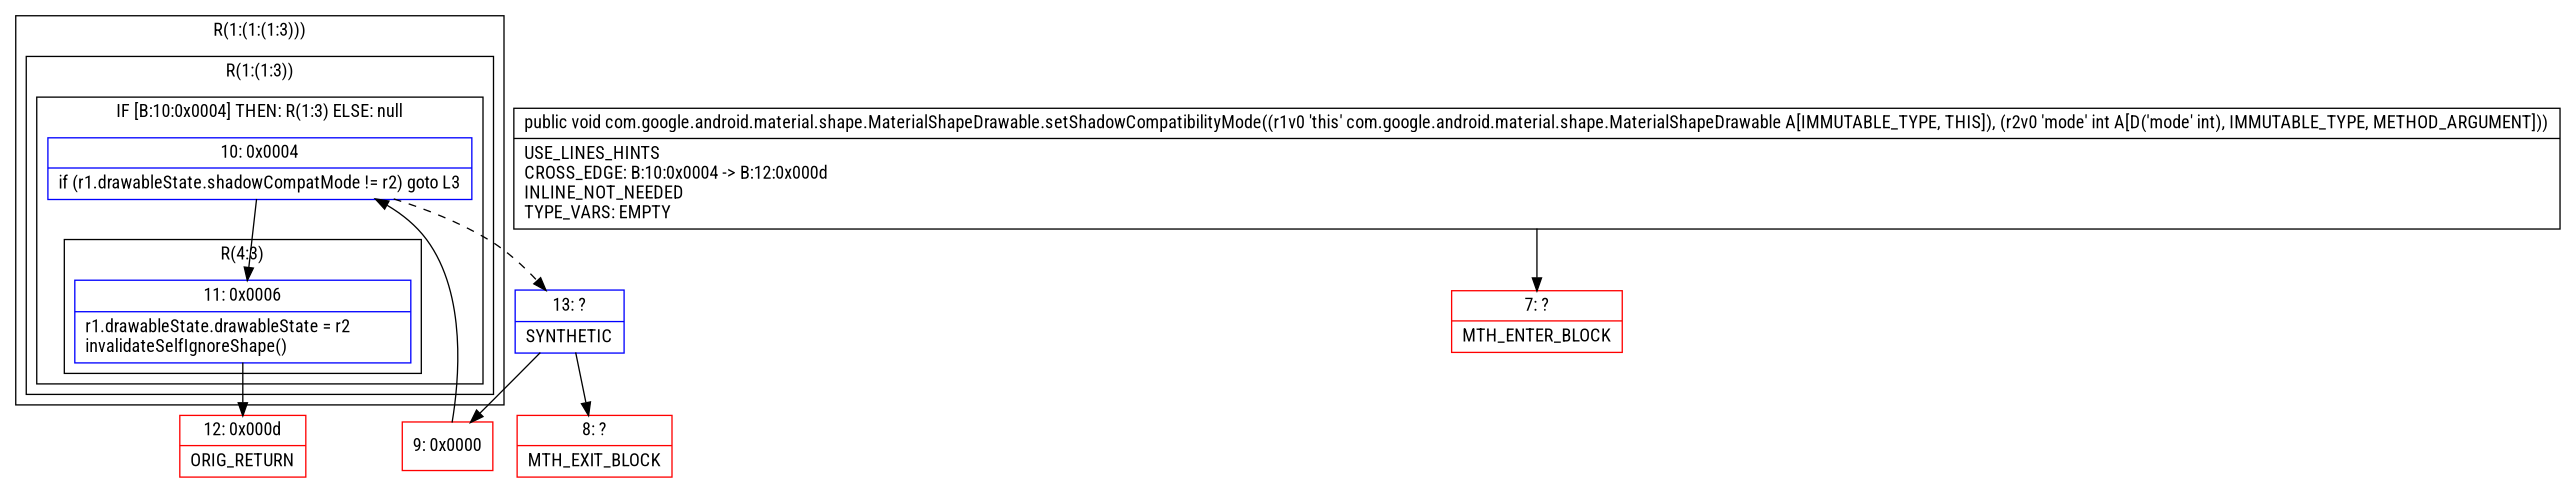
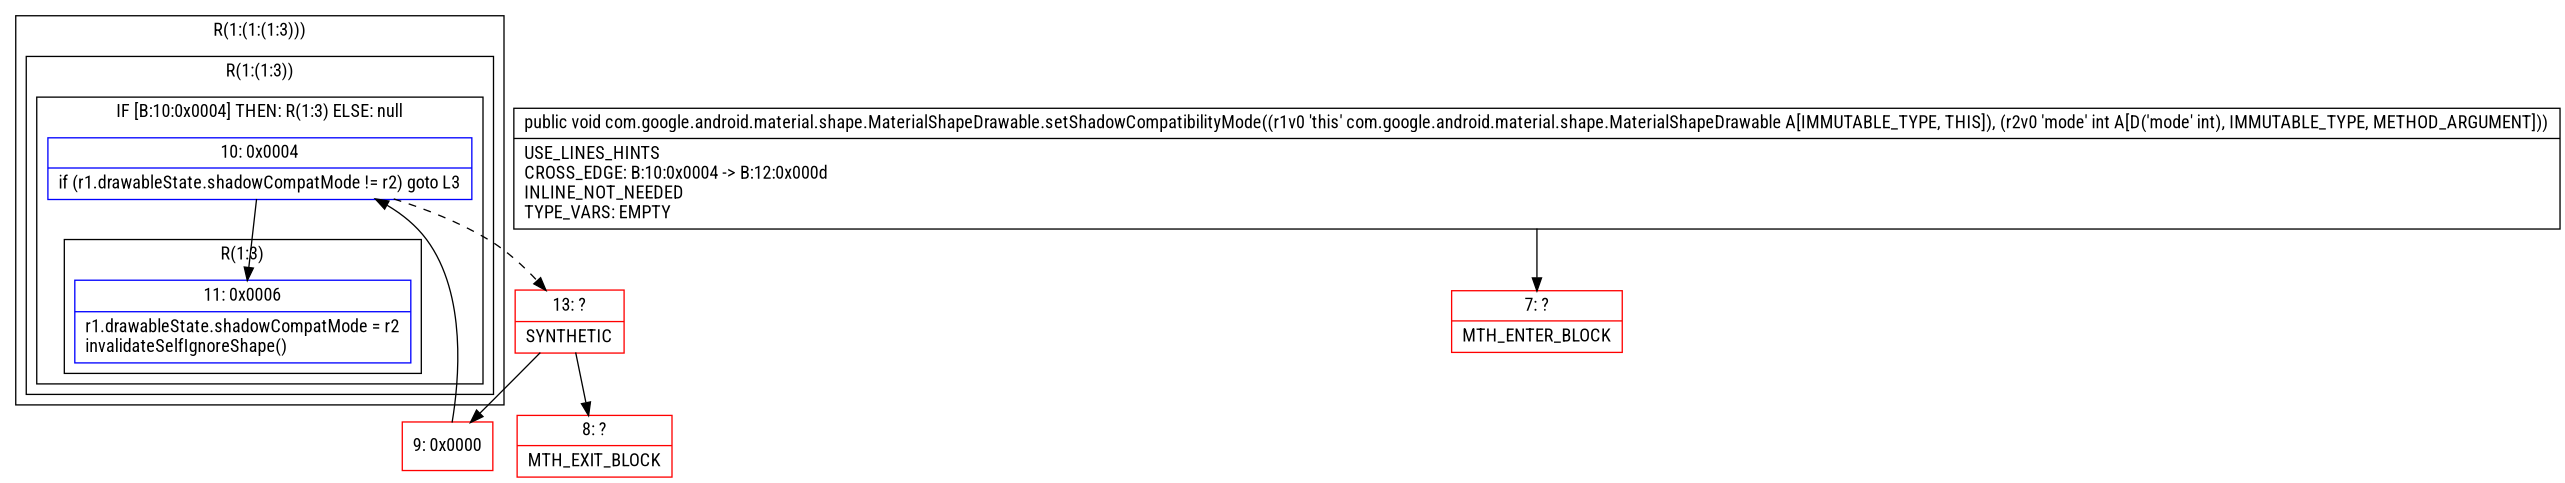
(243, 255) -> (243, 255)
(570, 322) -> (570, 322)
(218, 327) -> (243, 327)
(243, 446) -> none
